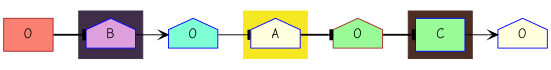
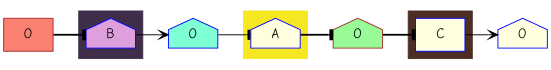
(440, 35) -> (440, 35)
